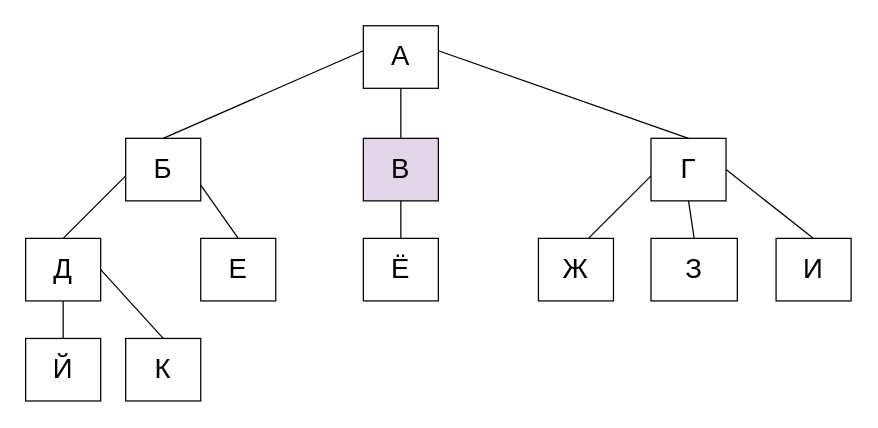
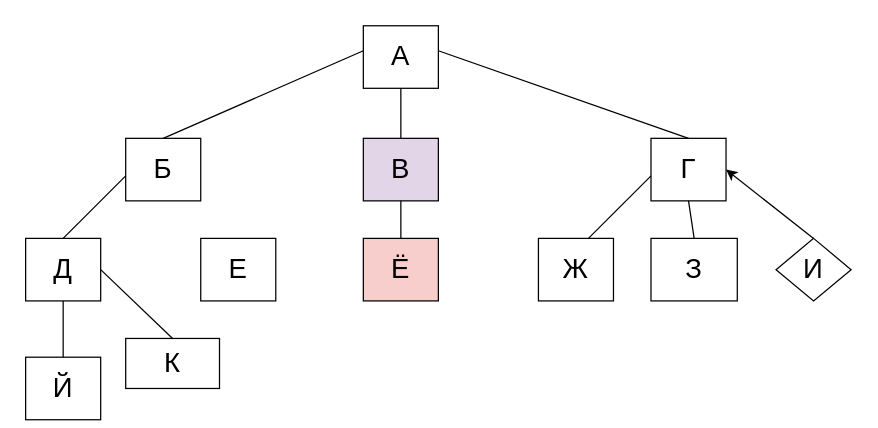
(730, 173) -> (733, 176)
(220, 212) -> none
(401, 269) -> (401, 269)
(813, 269) -> (813, 269)
(63, 369) -> (63, 388)
(163, 369) -> (173, 363)
